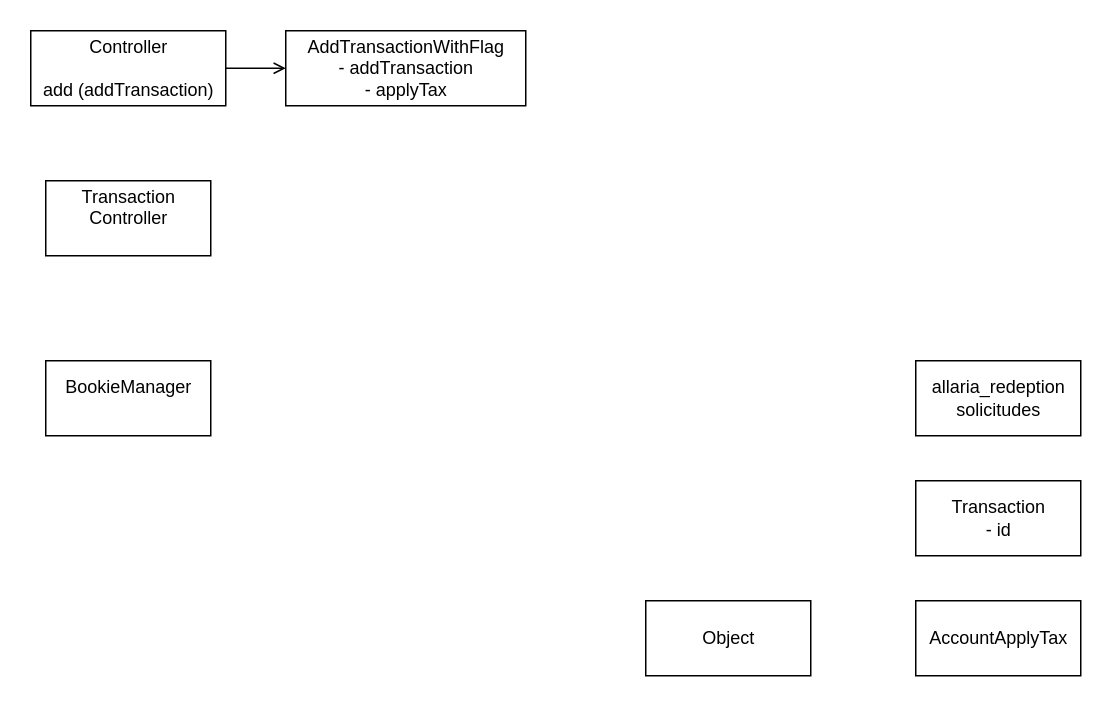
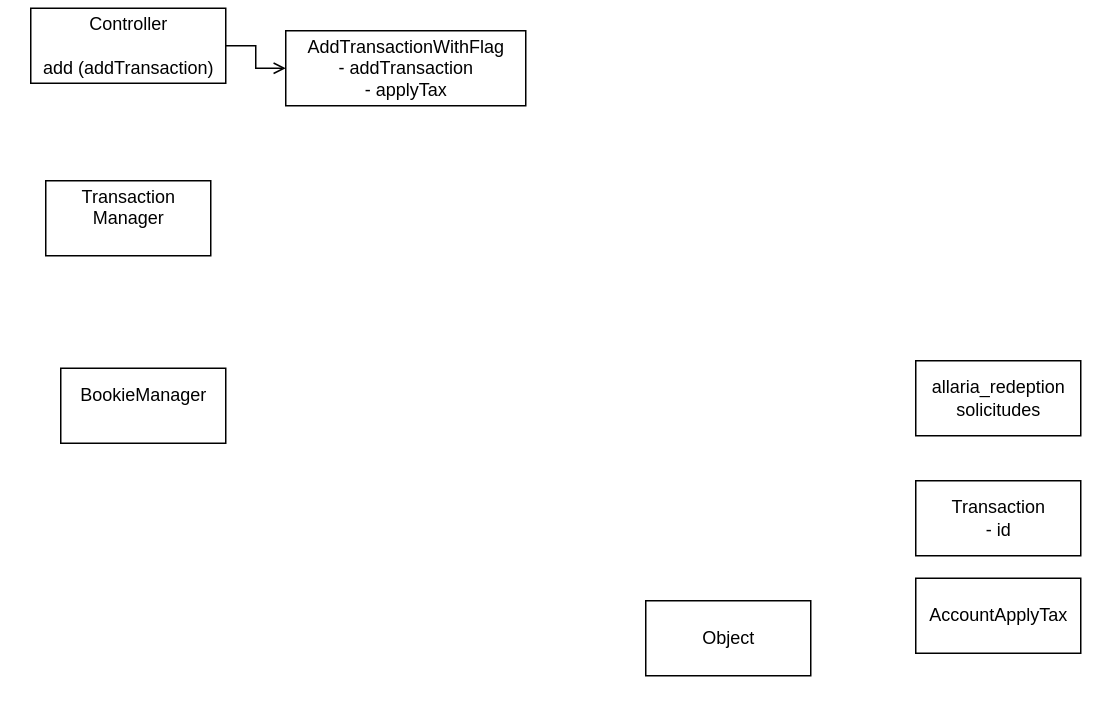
(128, 68) -> (128, 46)
(129, 218) -> (129, 218)
(128, 398) -> (143, 406)
(998, 638) -> (998, 616)
